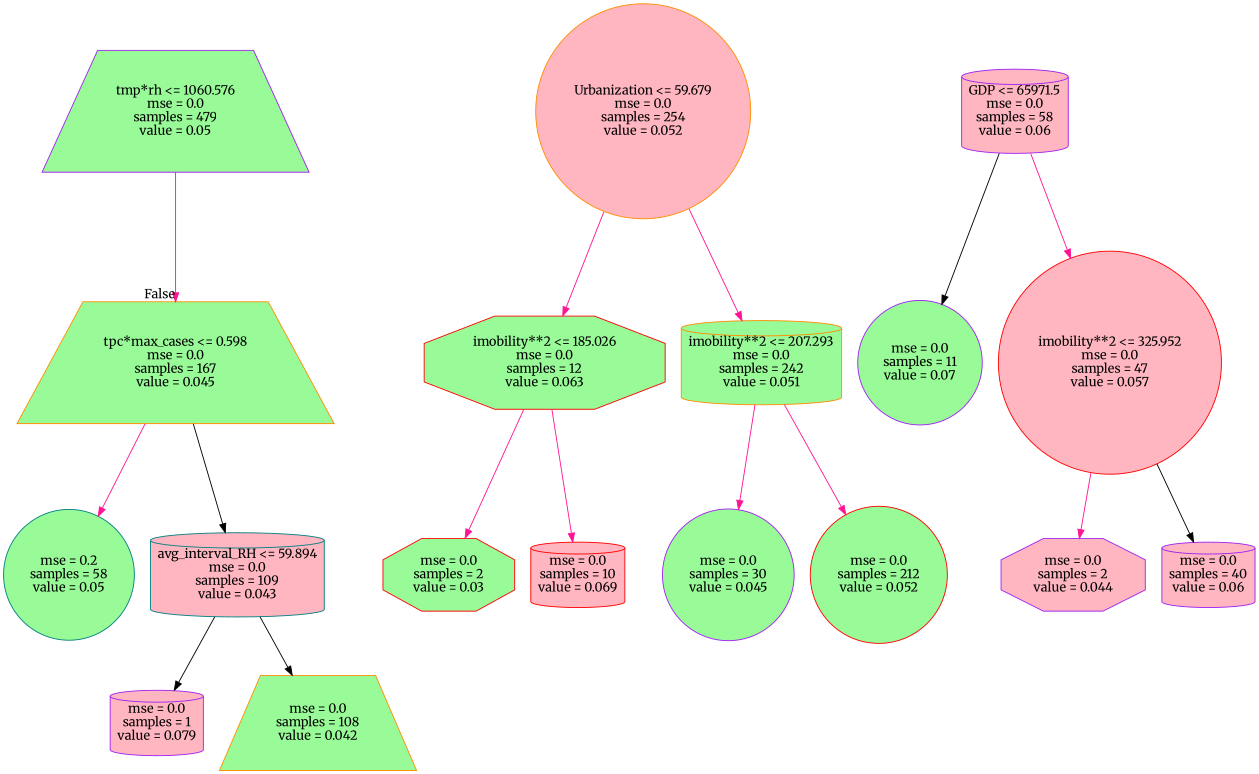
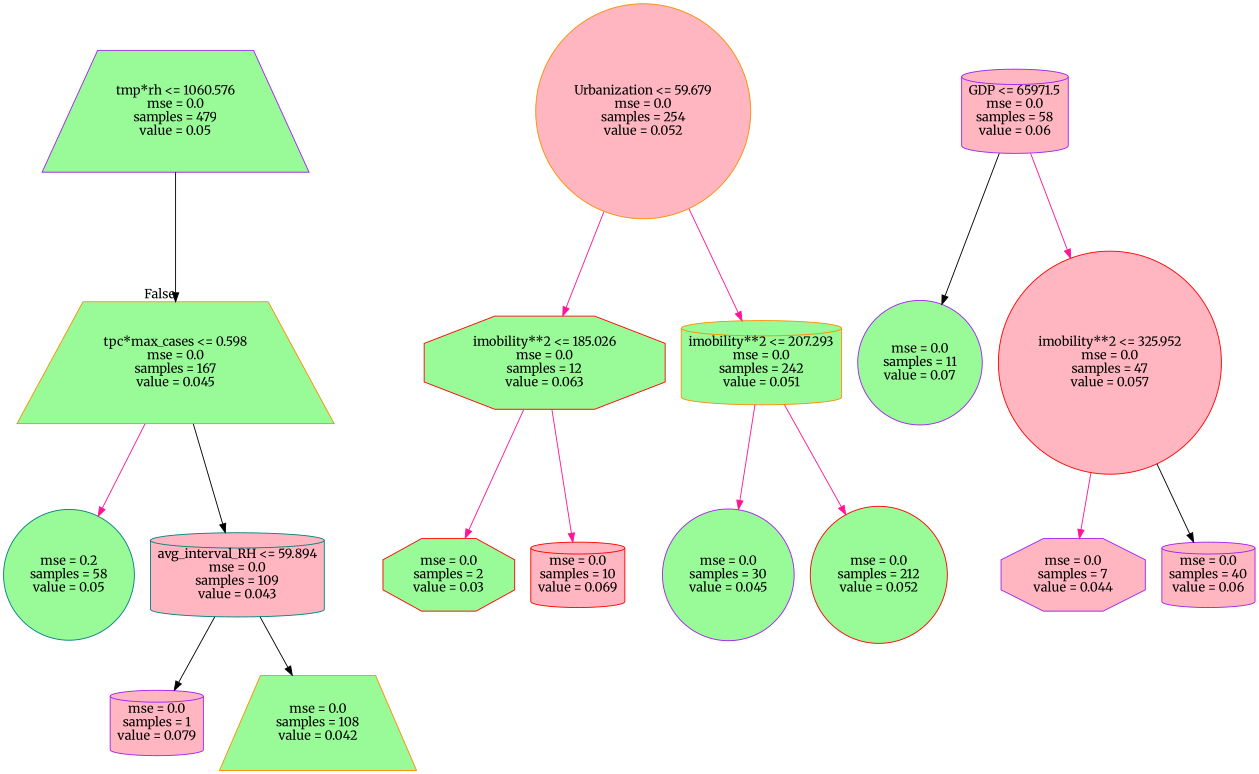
(176, 232) -> (176, 232)
(1073, 575) -> (1073, 575)
